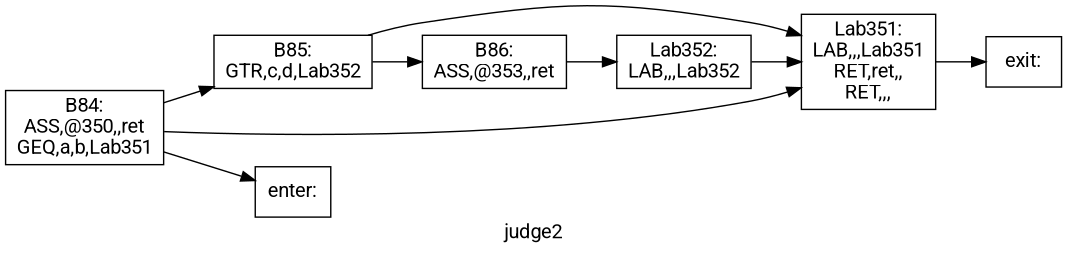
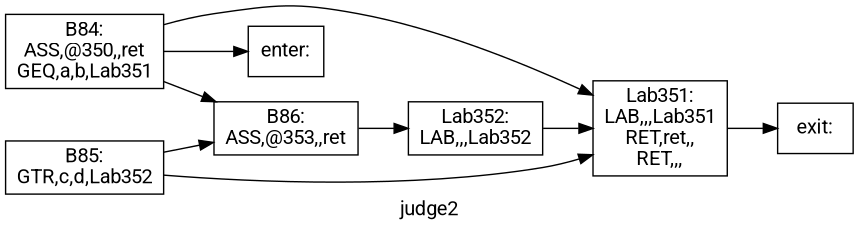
(182, 97) -> (183, 89)
